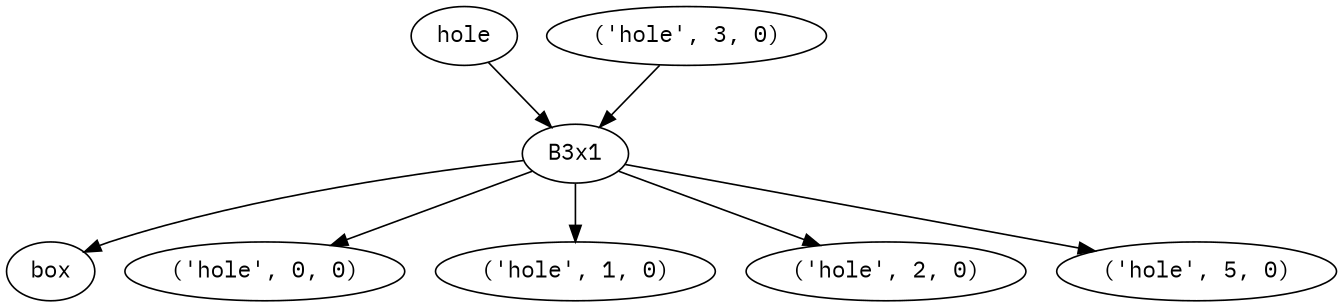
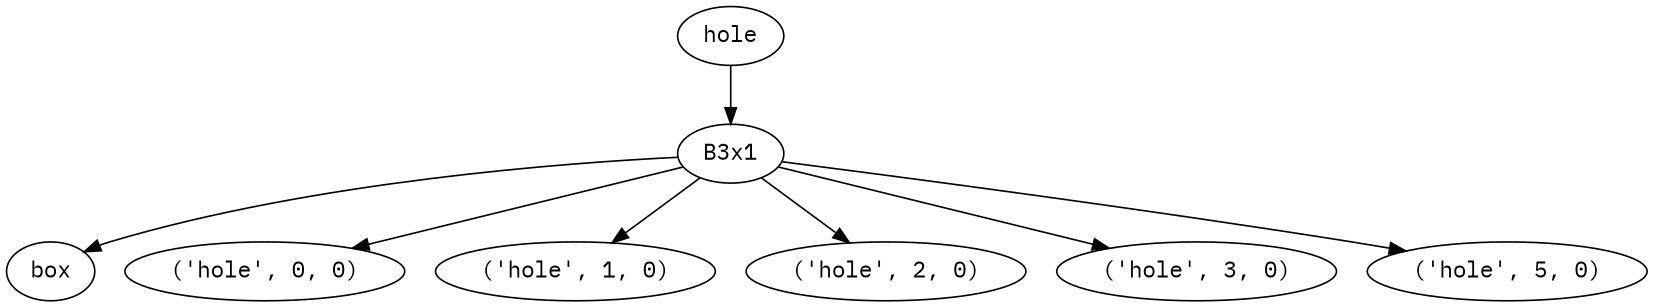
(635, 90) -> (936, 206)
